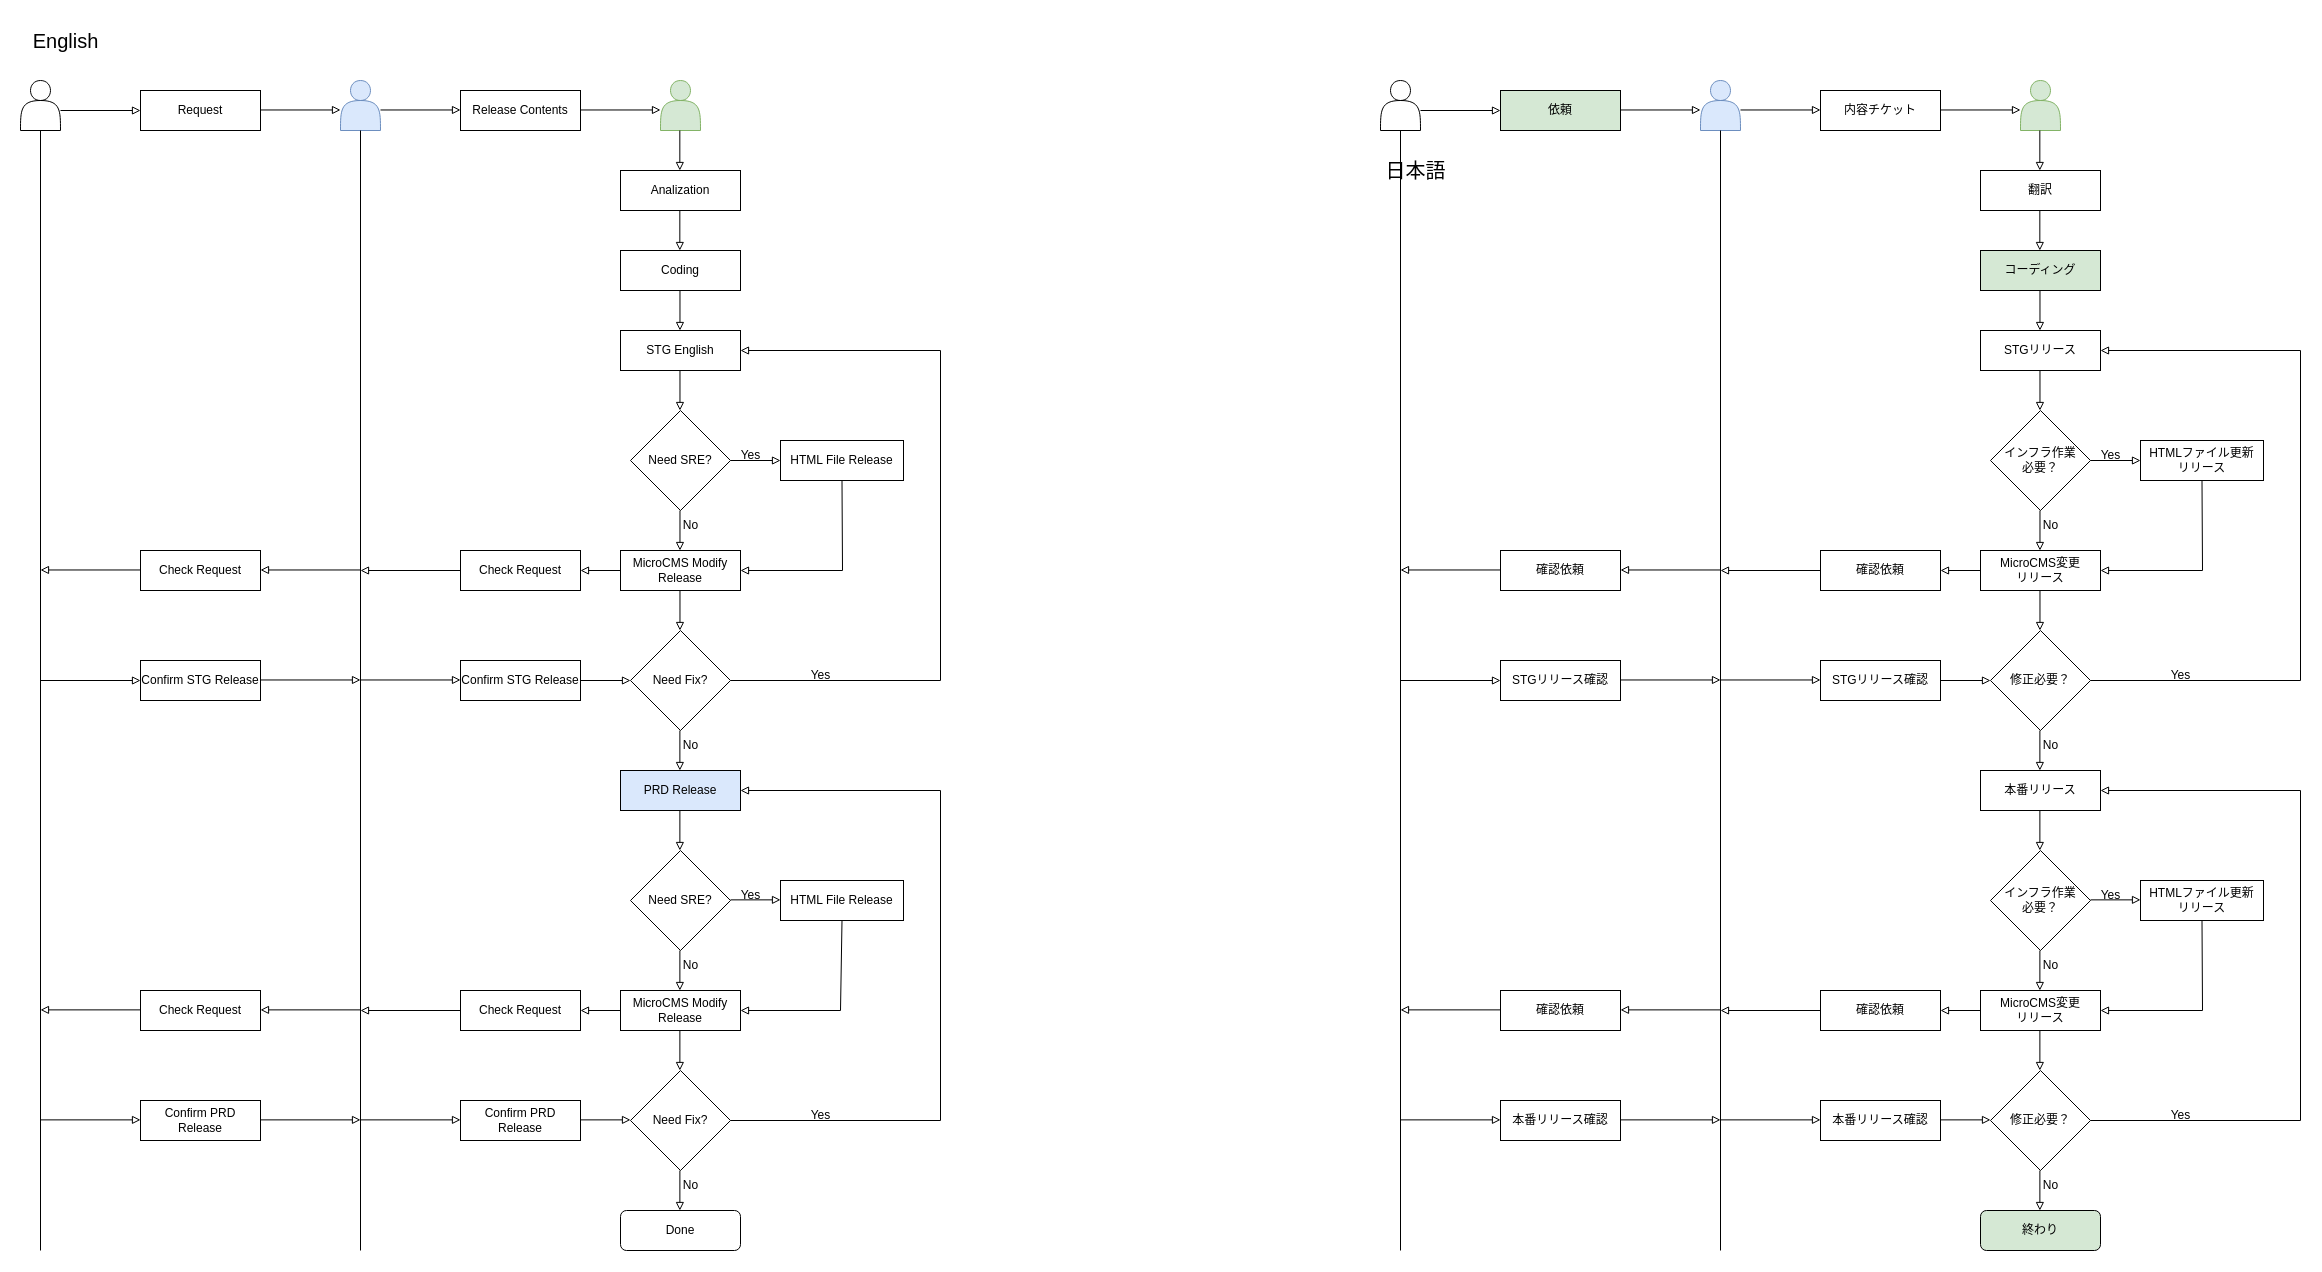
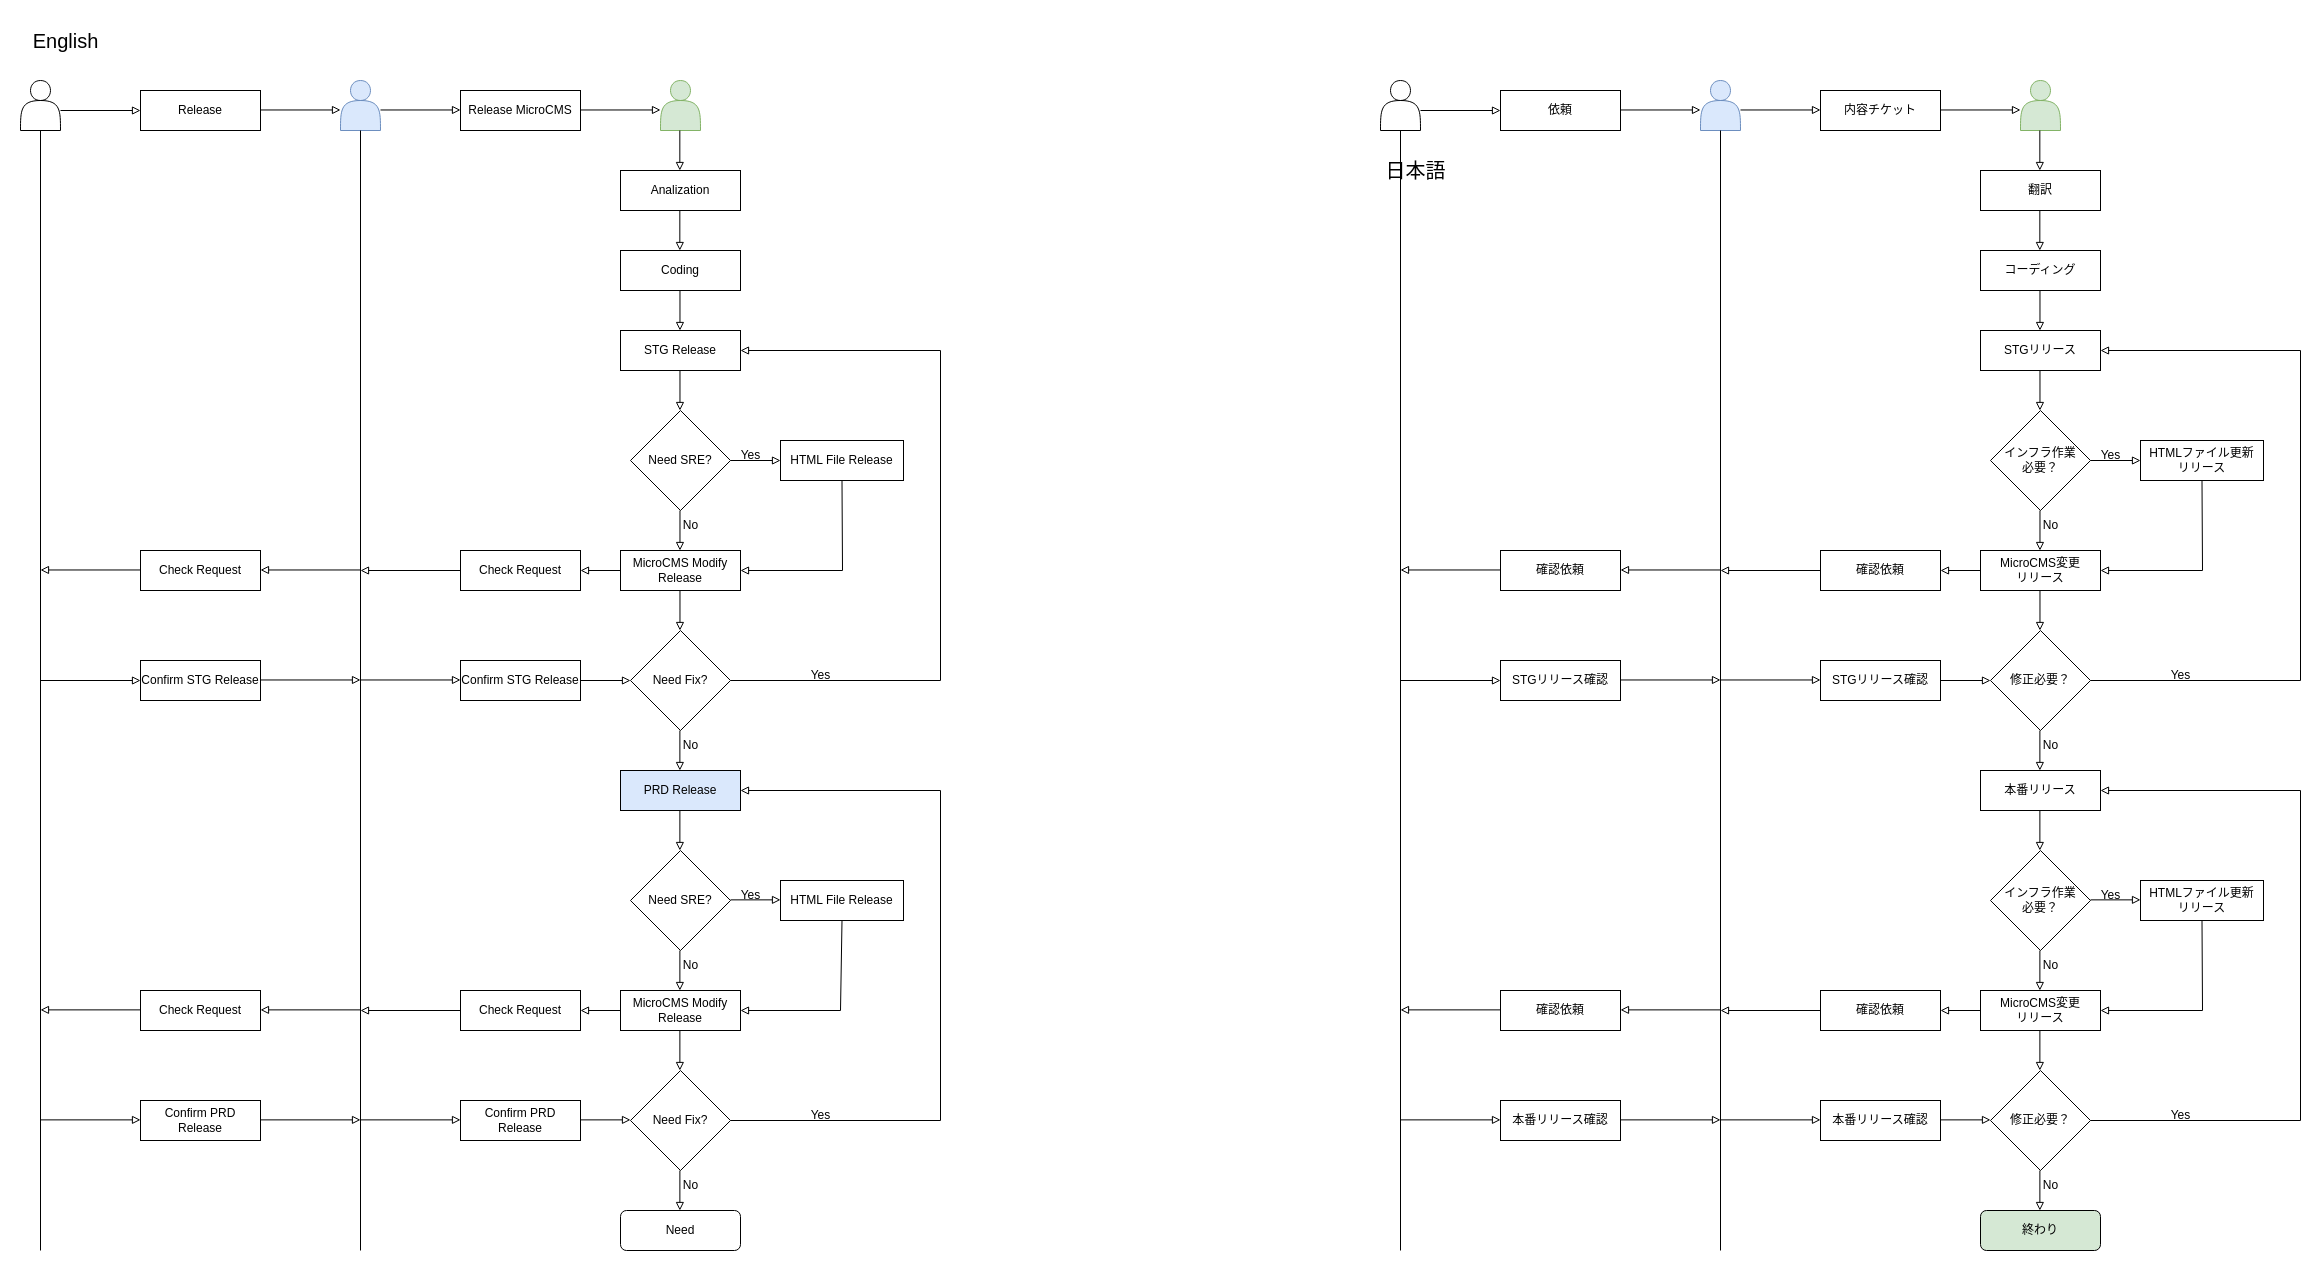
(201, 111) -> (201, 111)
(521, 111) -> (521, 111)
(1561, 111) -> (1561, 111)
(2041, 271) -> (2041, 271)
(681, 351) -> (681, 351)
(681, 1231) -> (681, 1231)
